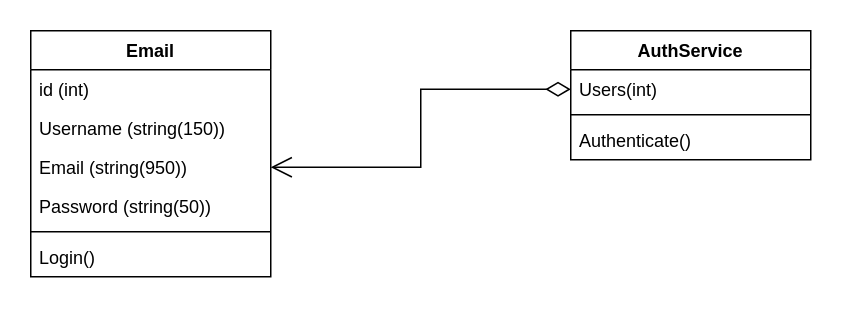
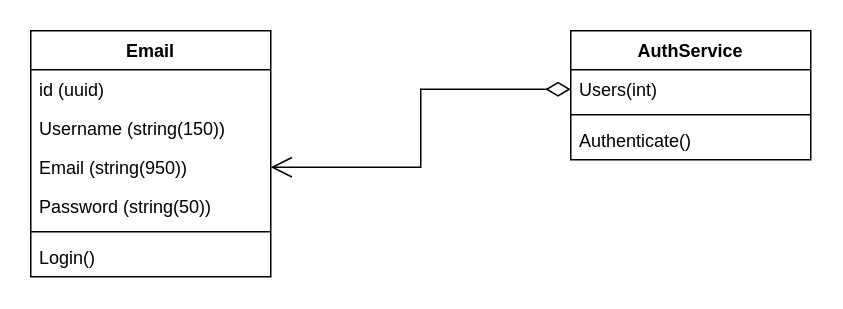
(73, 91) -> (78, 91)
